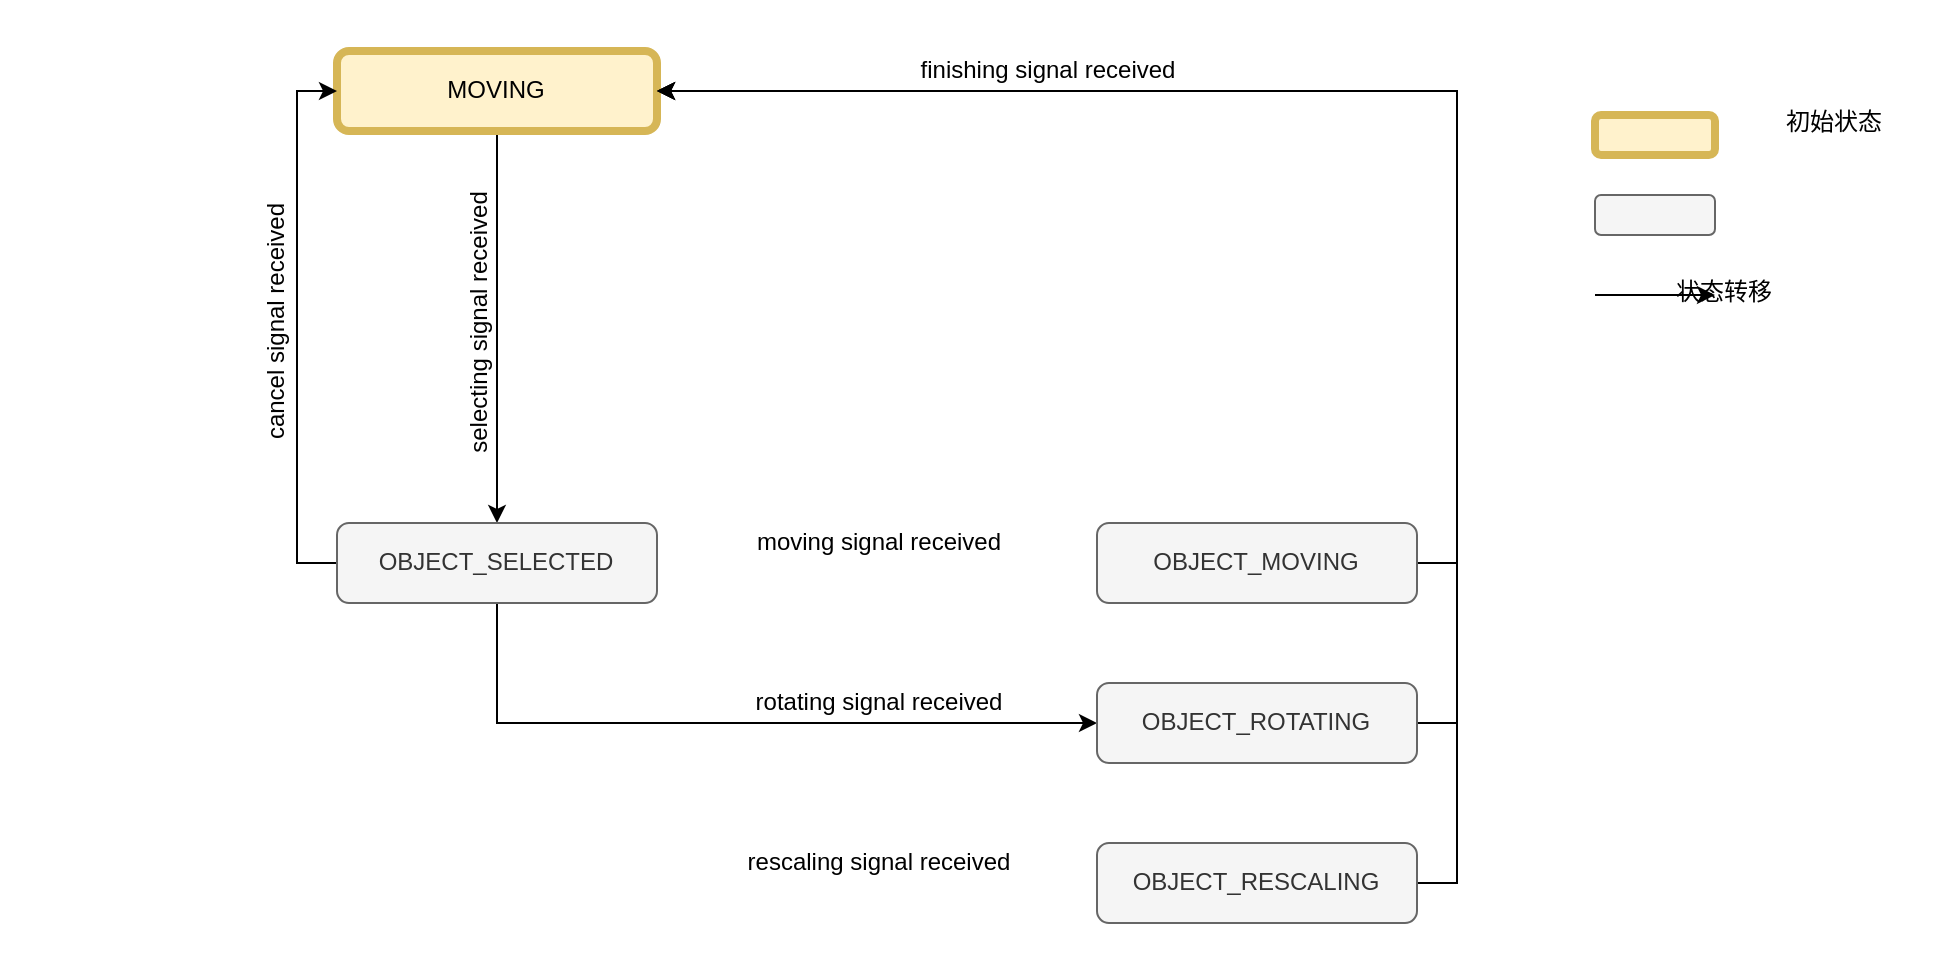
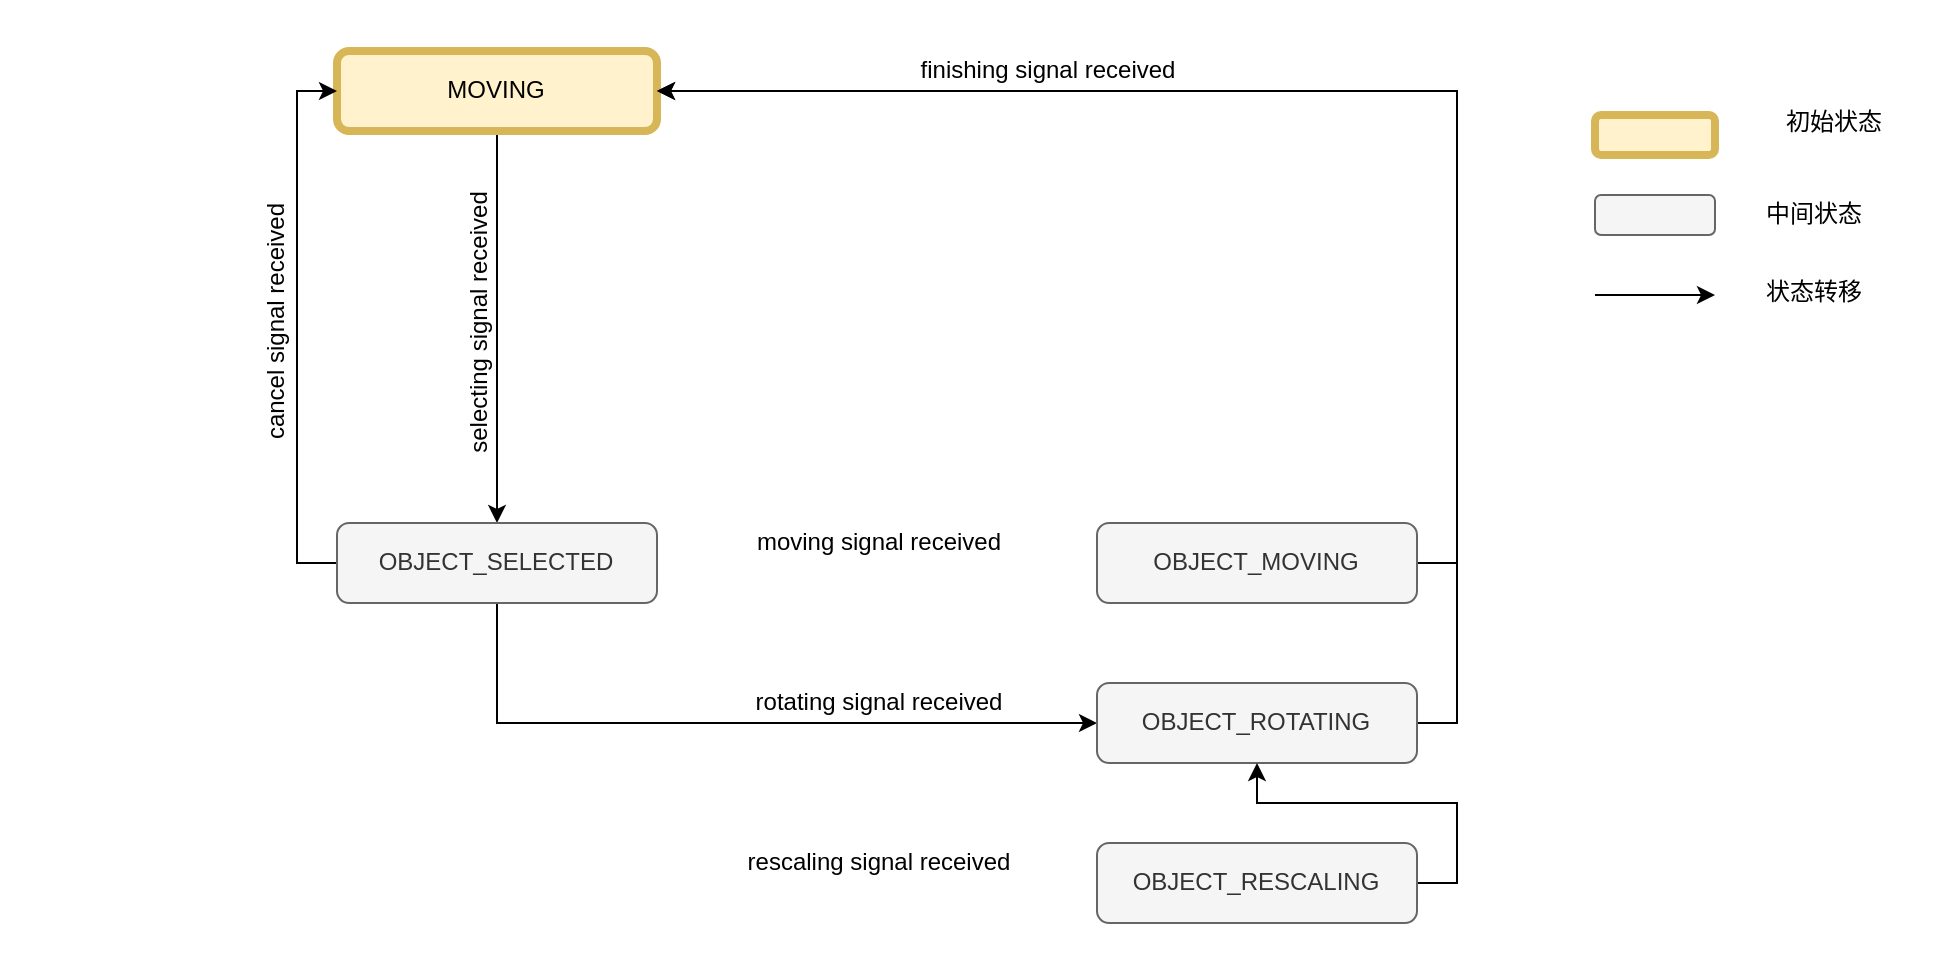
none -> (1815, 215)
(1725, 293) -> (1815, 293)
(1457, 766) -> (1345, 803)
